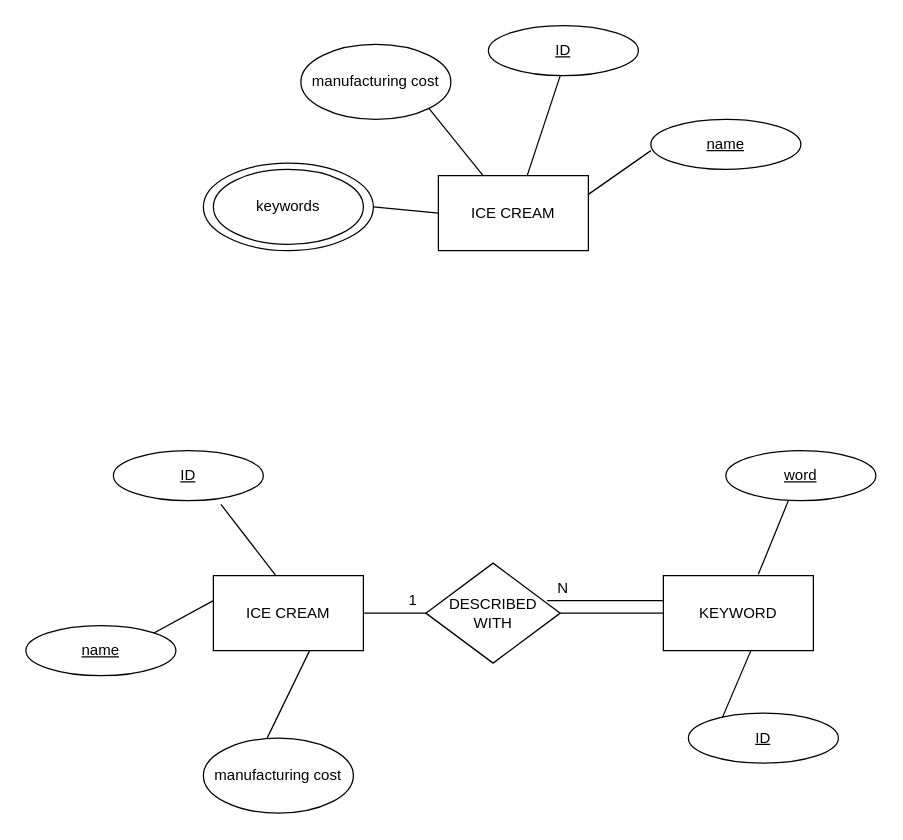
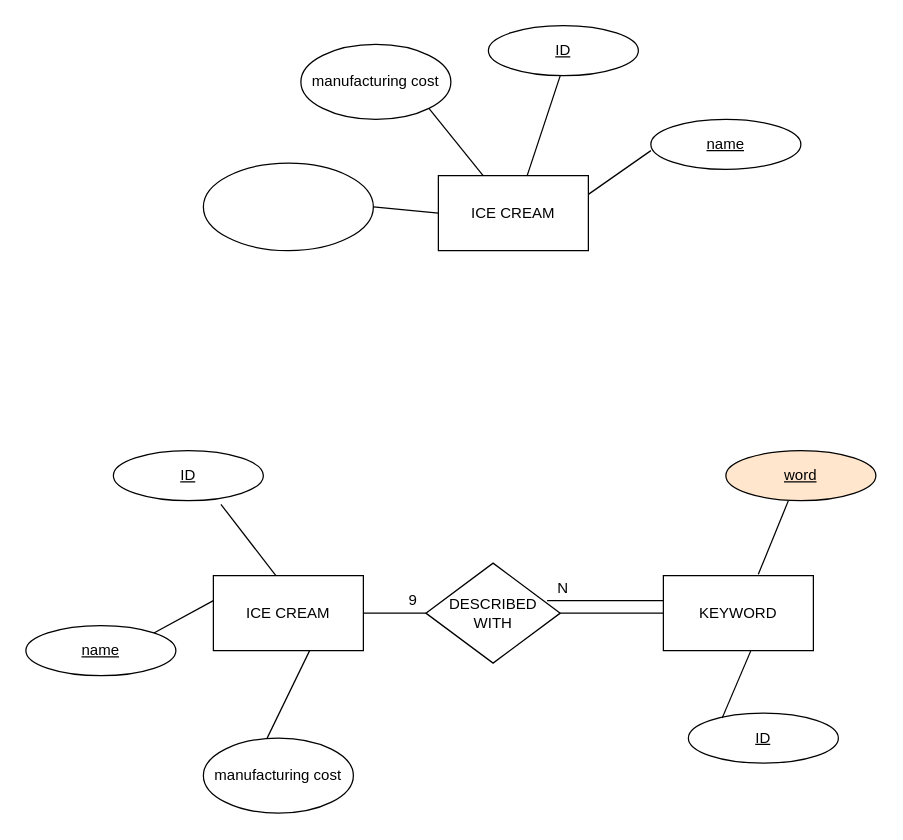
(288, 207) -> none
(801, 476) -> (801, 476)
(413, 601) -> (413, 601)
